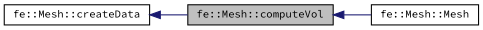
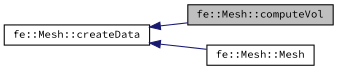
(358, 15) -> (184, 47)
